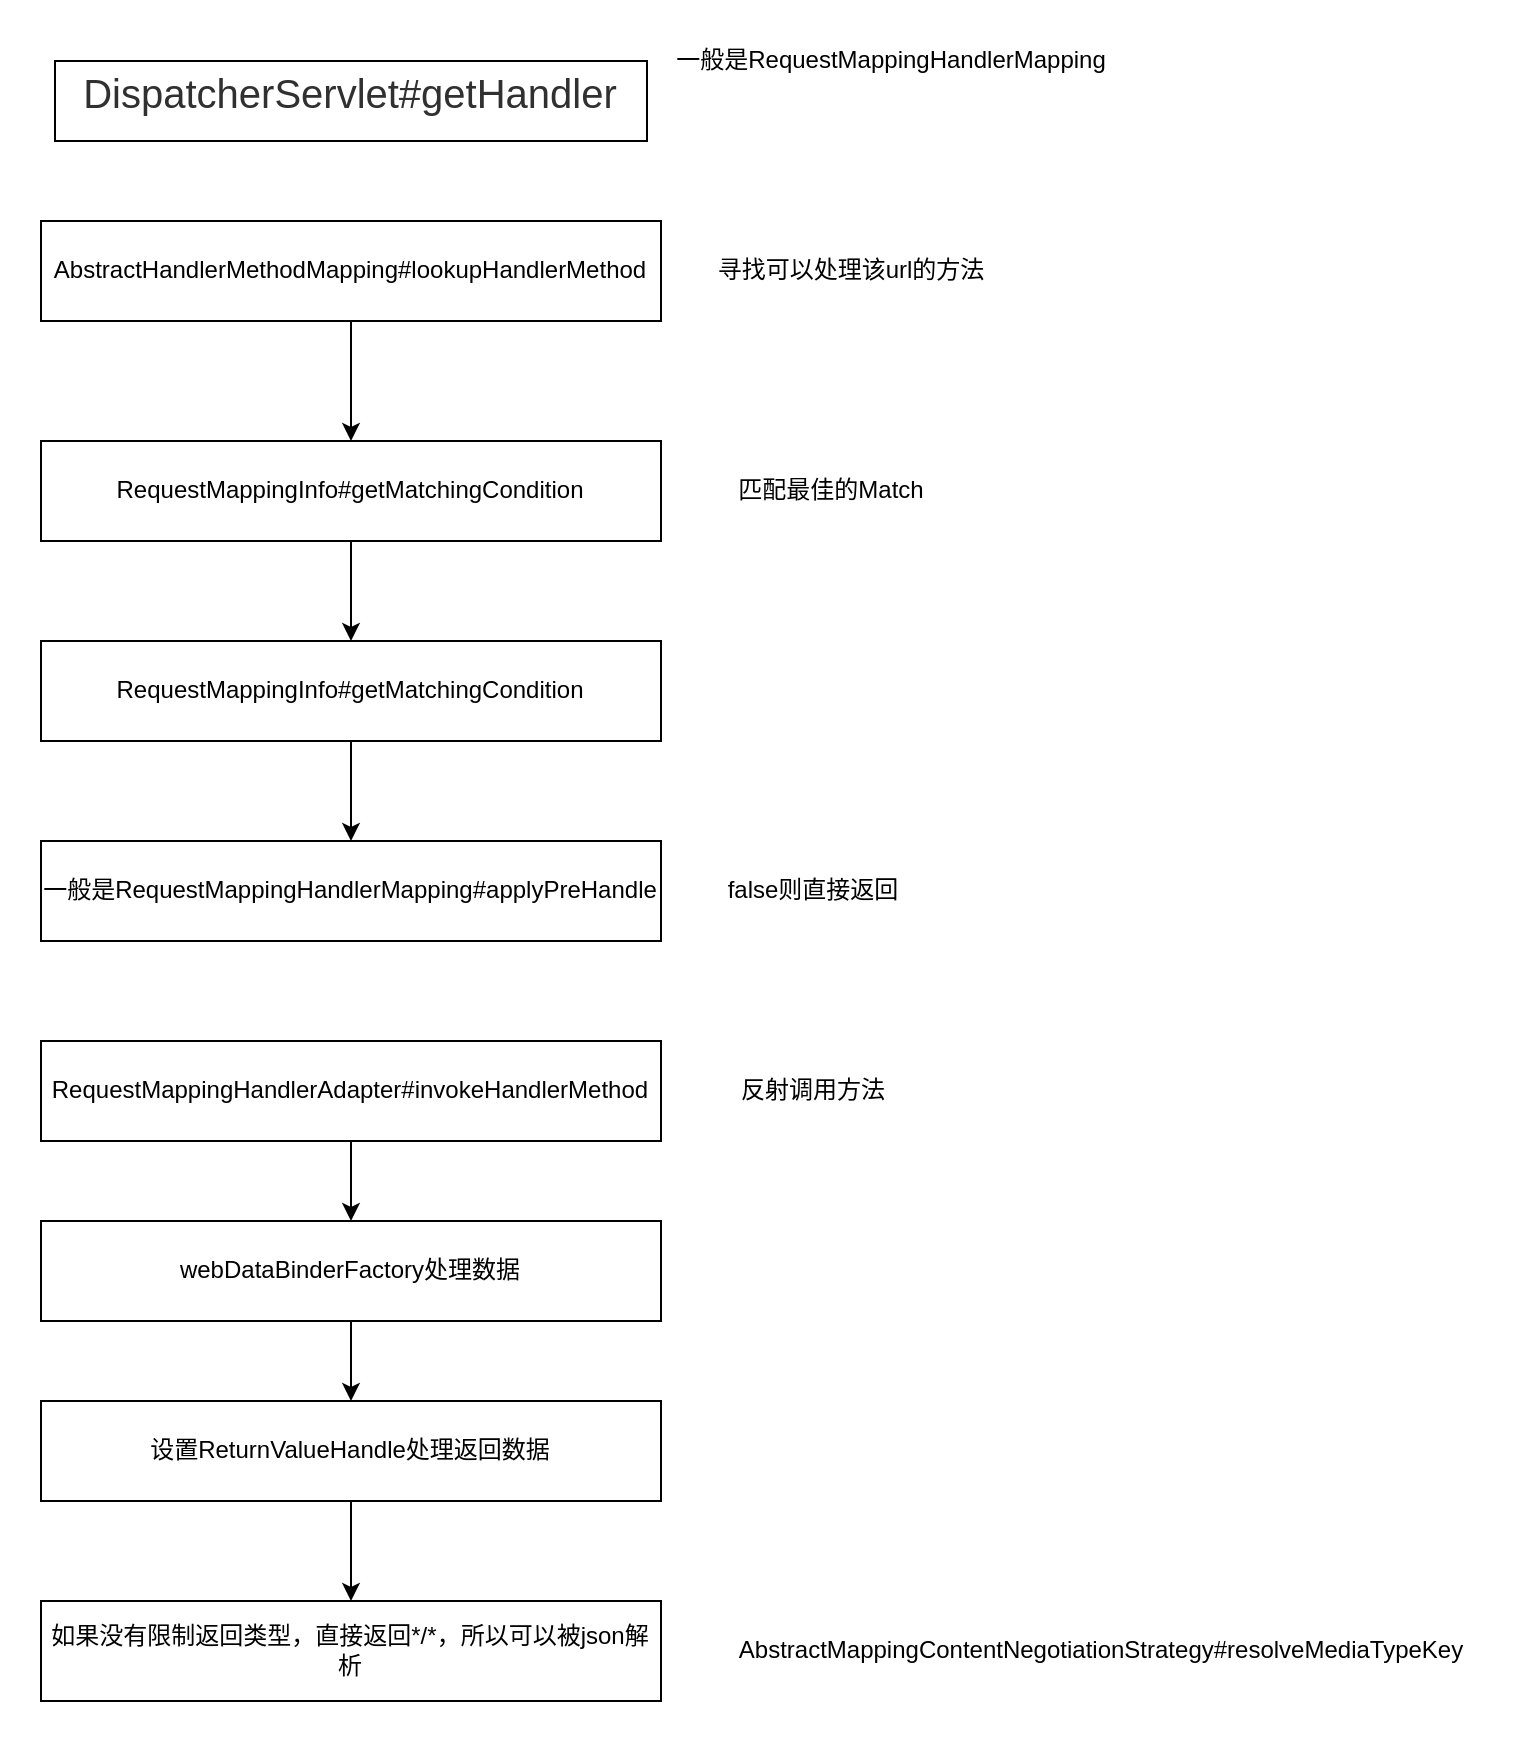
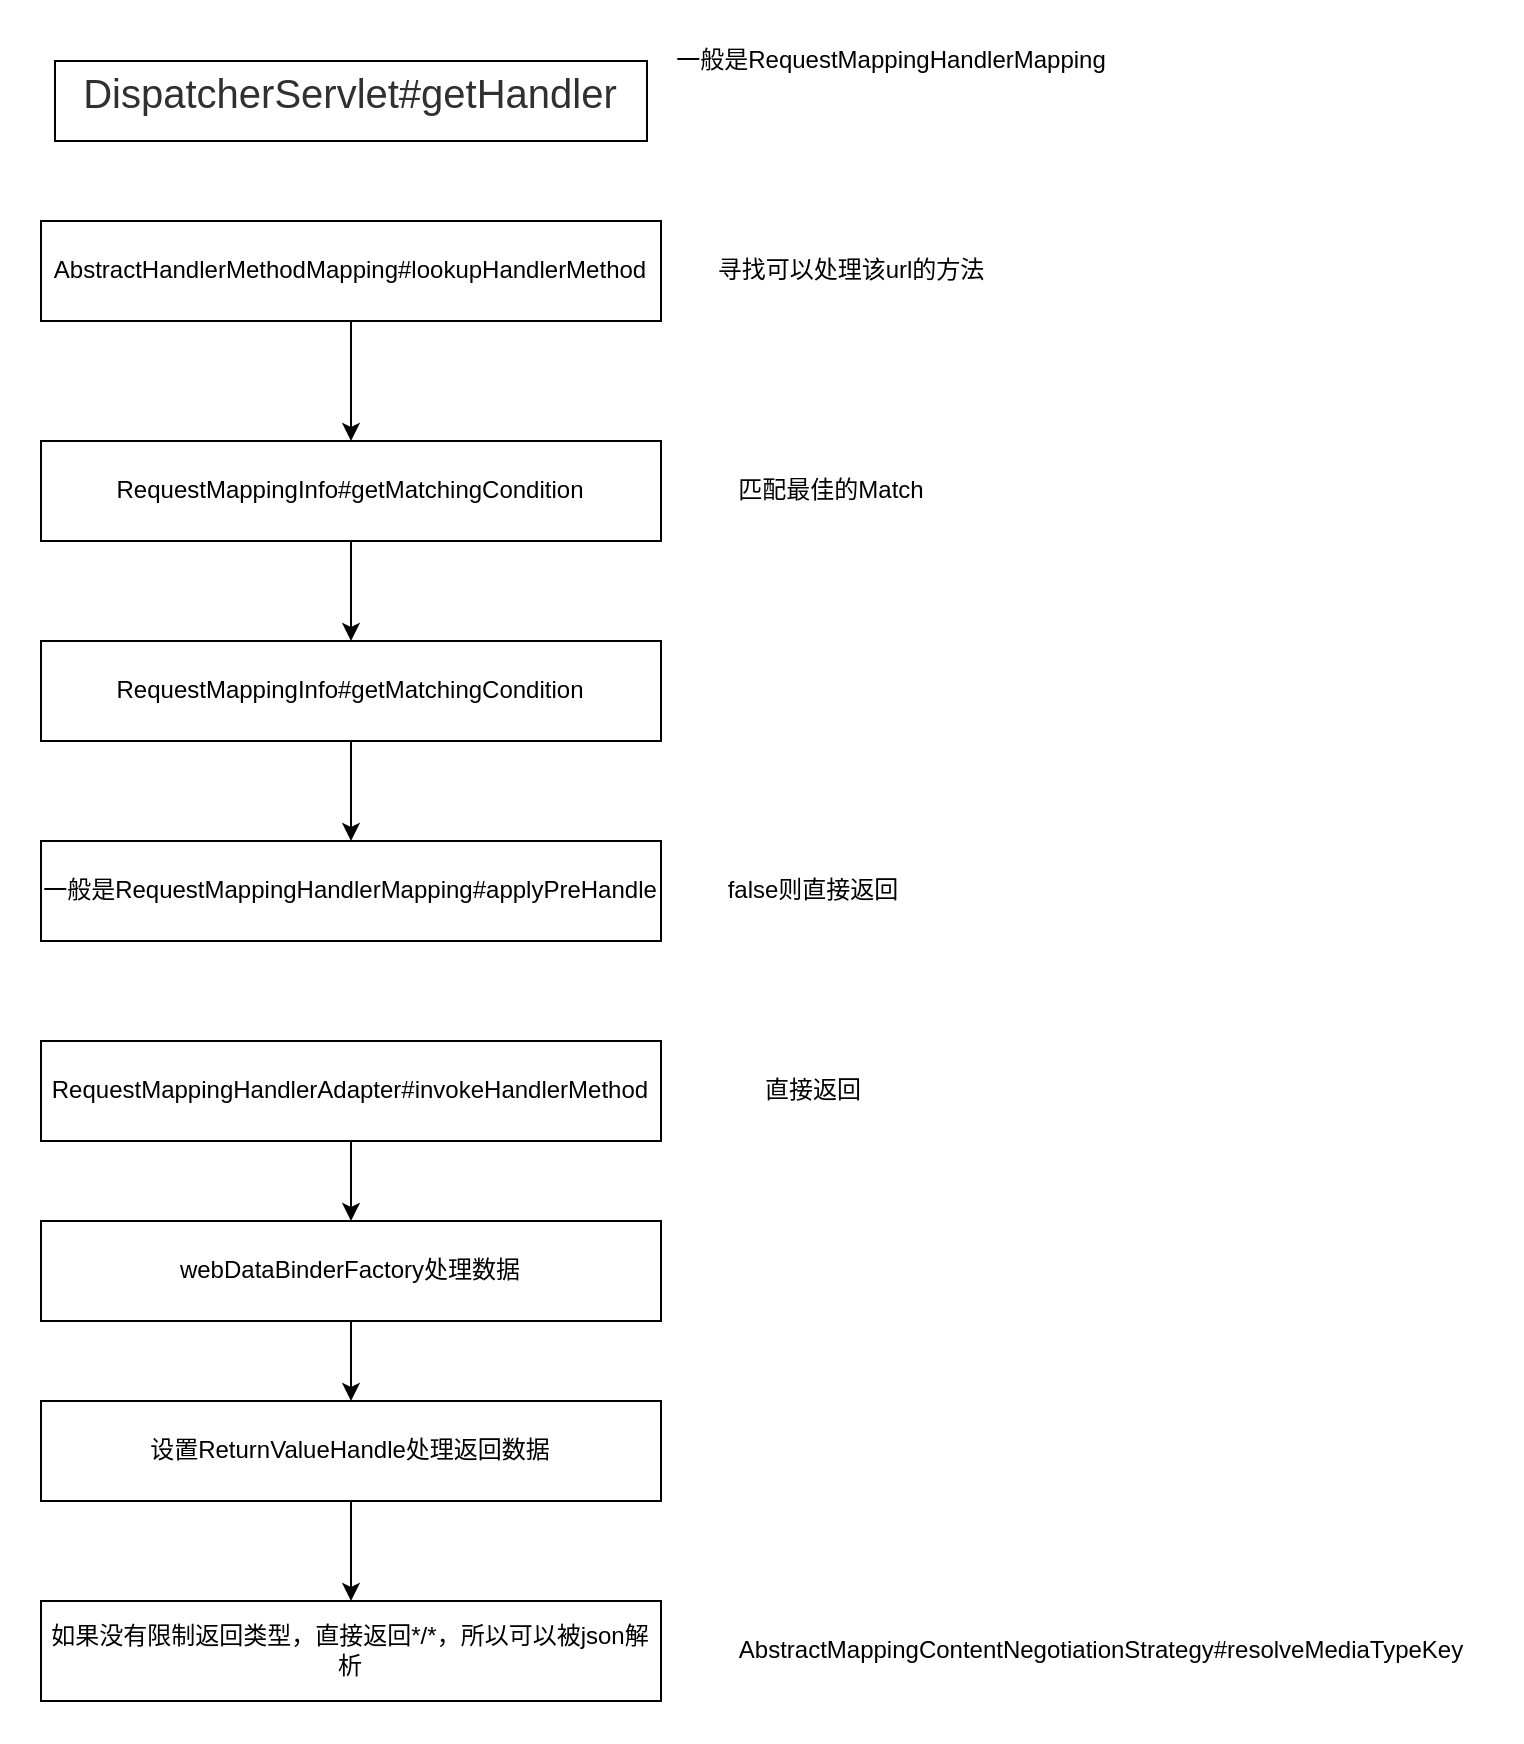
(814, 1091) -> (814, 1091)
